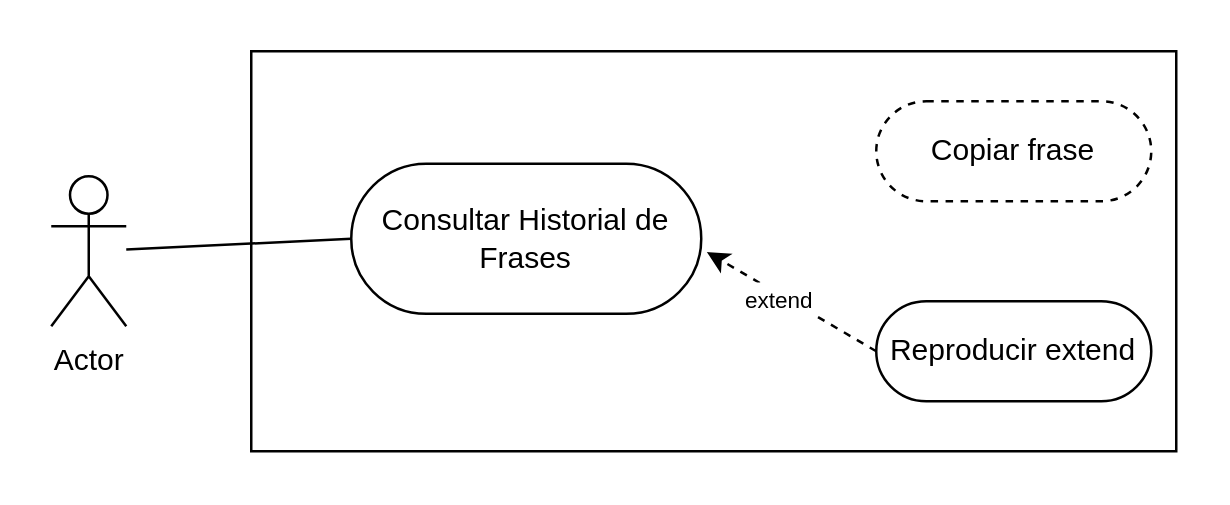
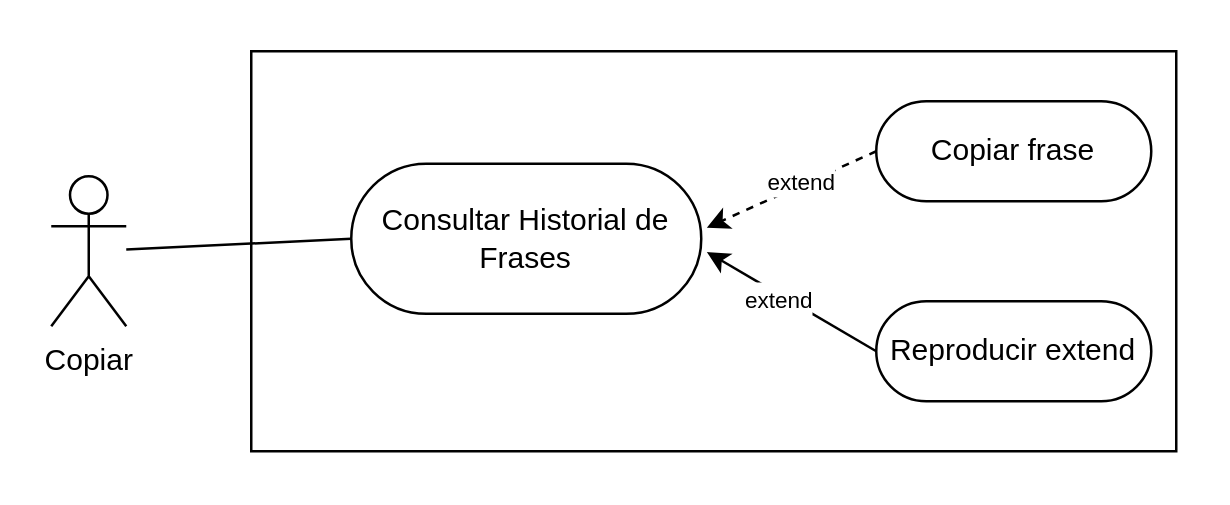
(1014, 151) -> (1014, 151)
none -> (749, 209)
(841, 330) -> (841, 330)
(90, 362) -> (90, 362)
